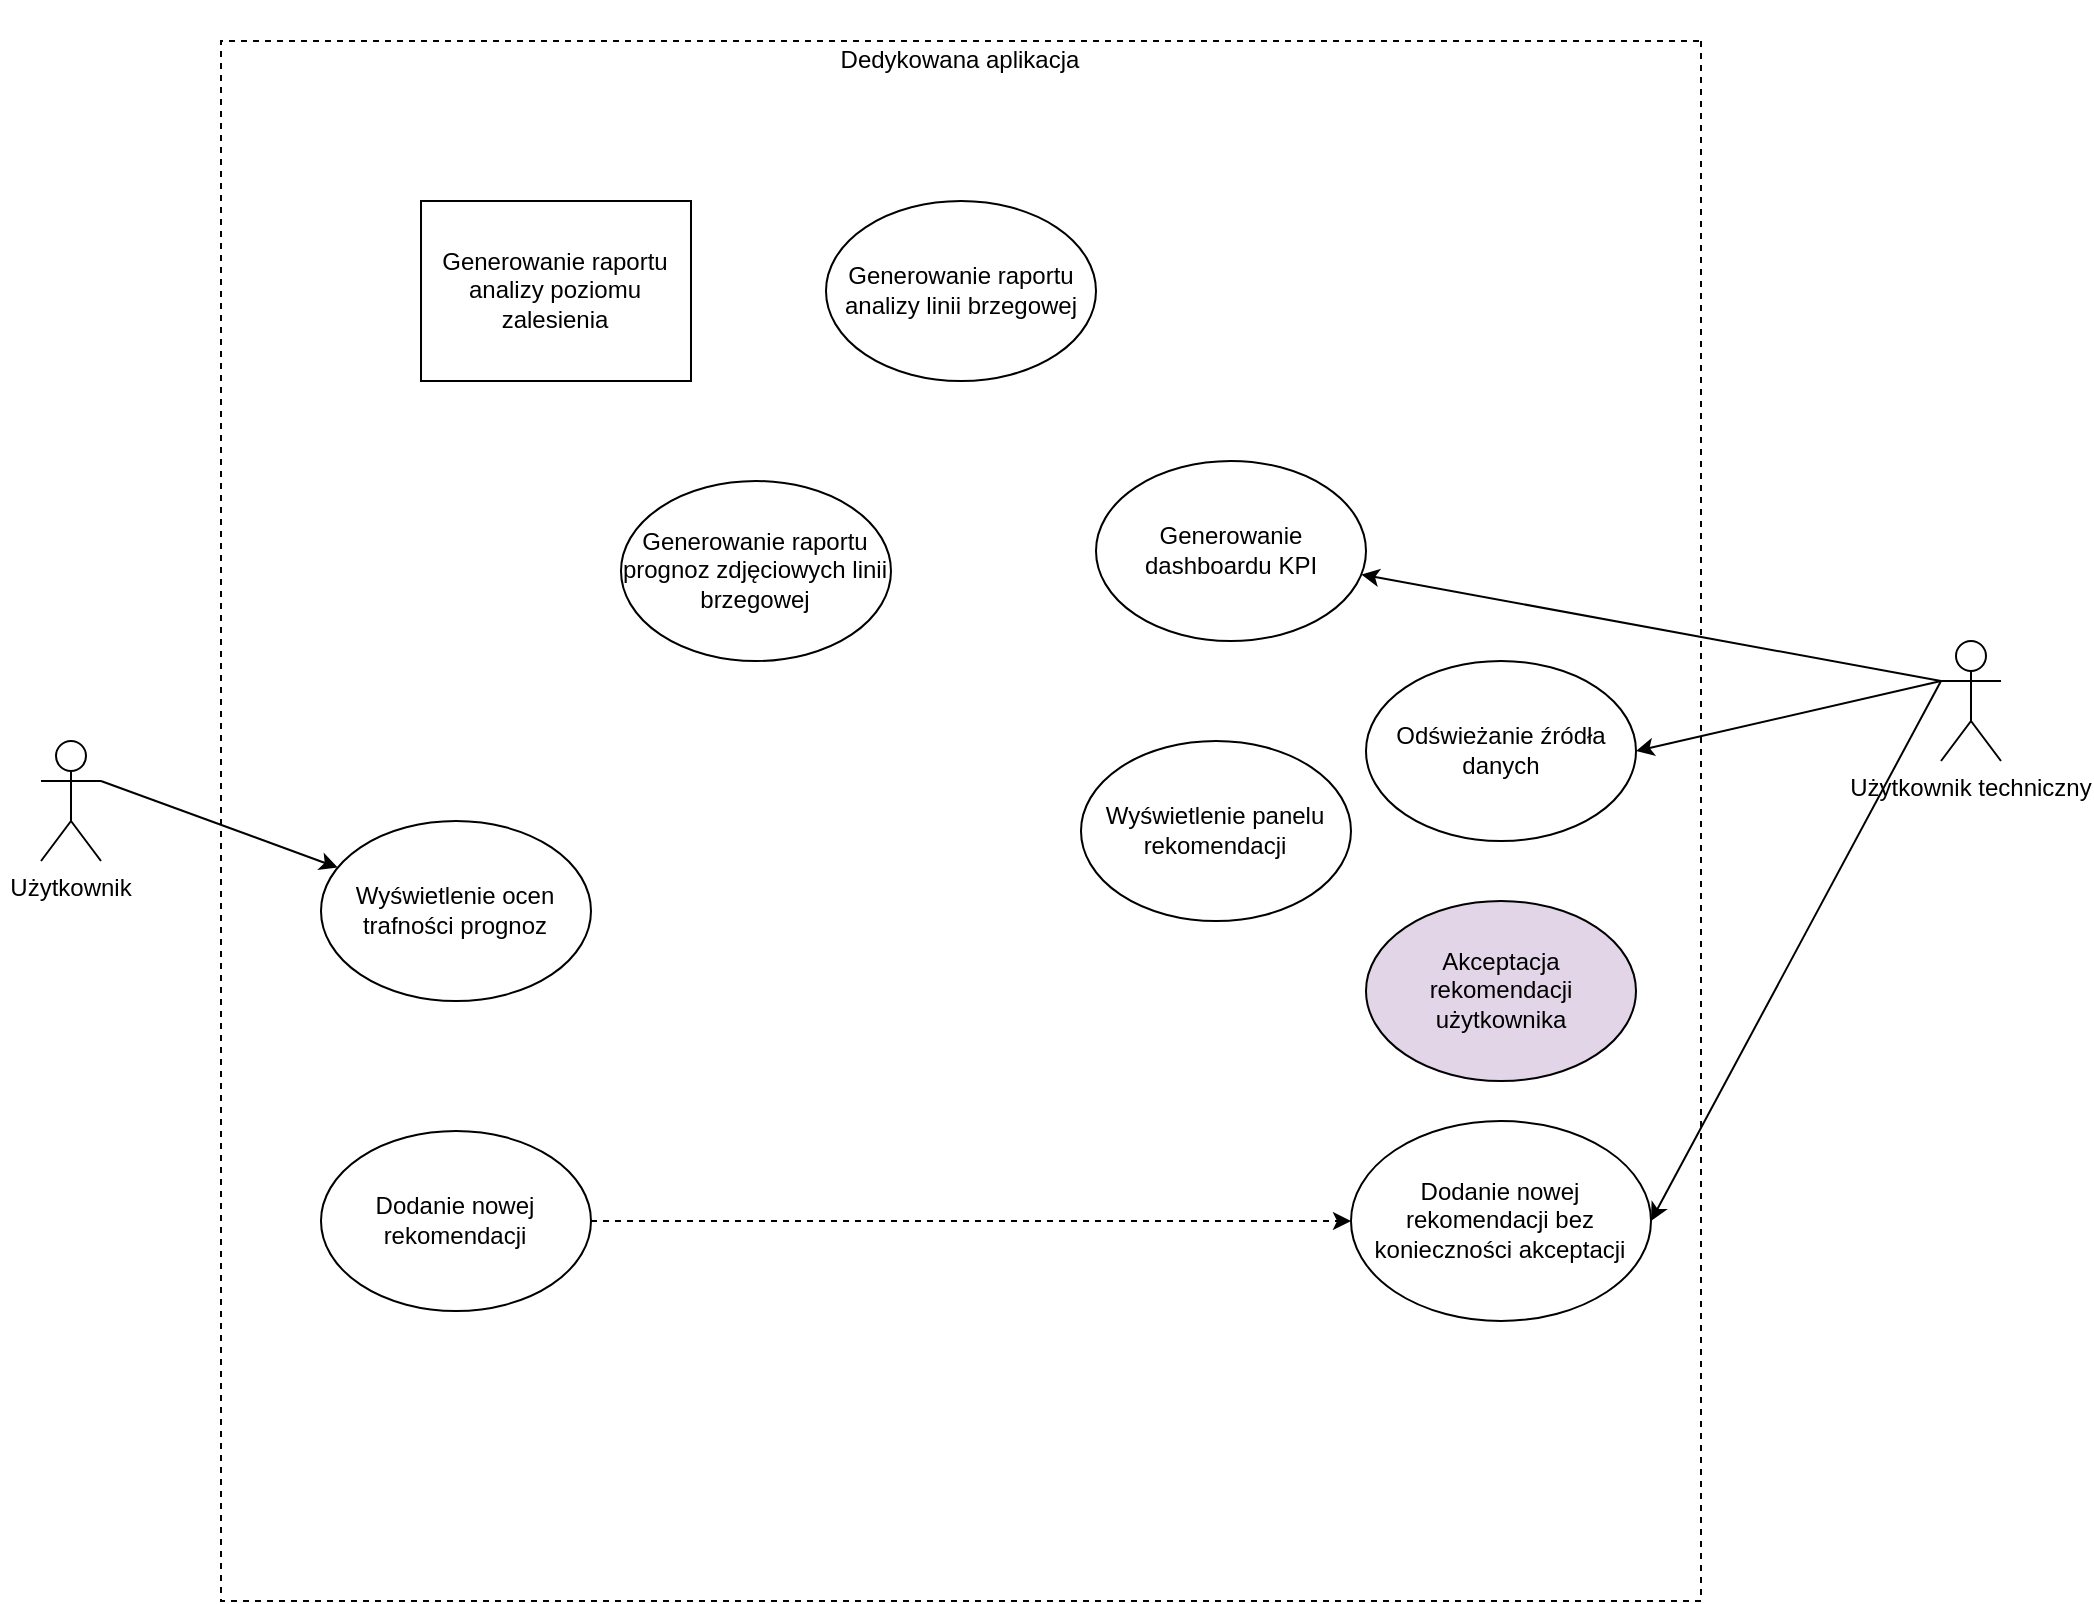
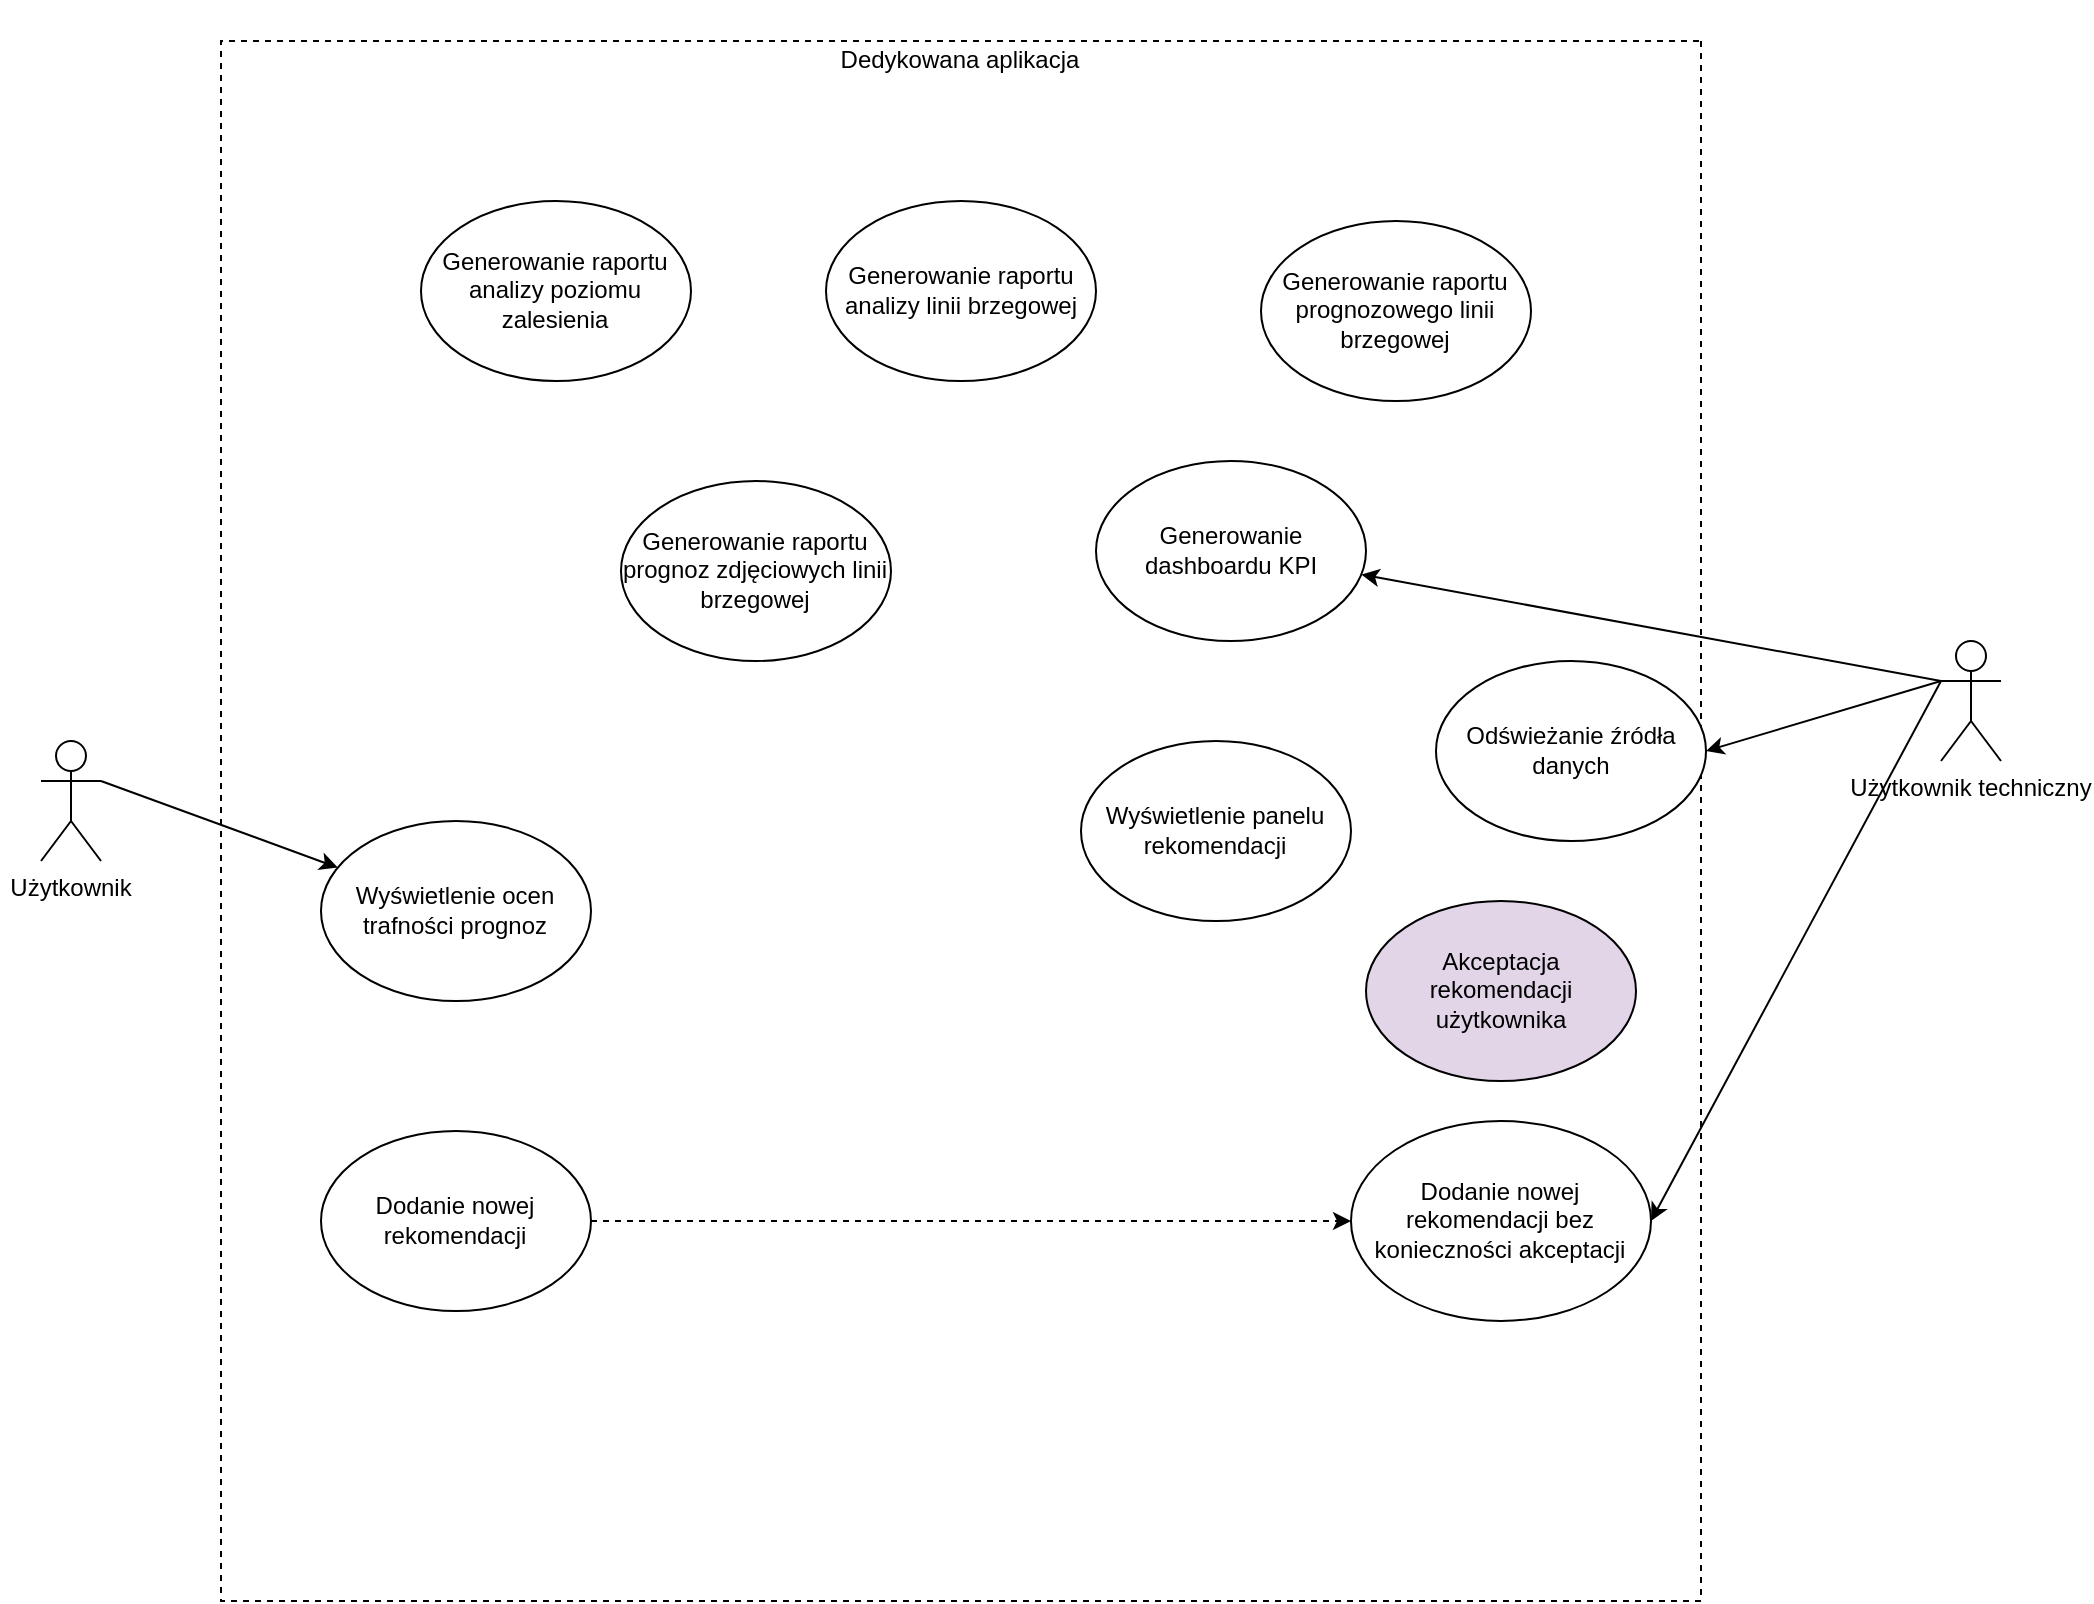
(556, 291) -> (556, 291)
none -> (1396, 311)
(1501, 751) -> (1571, 751)
